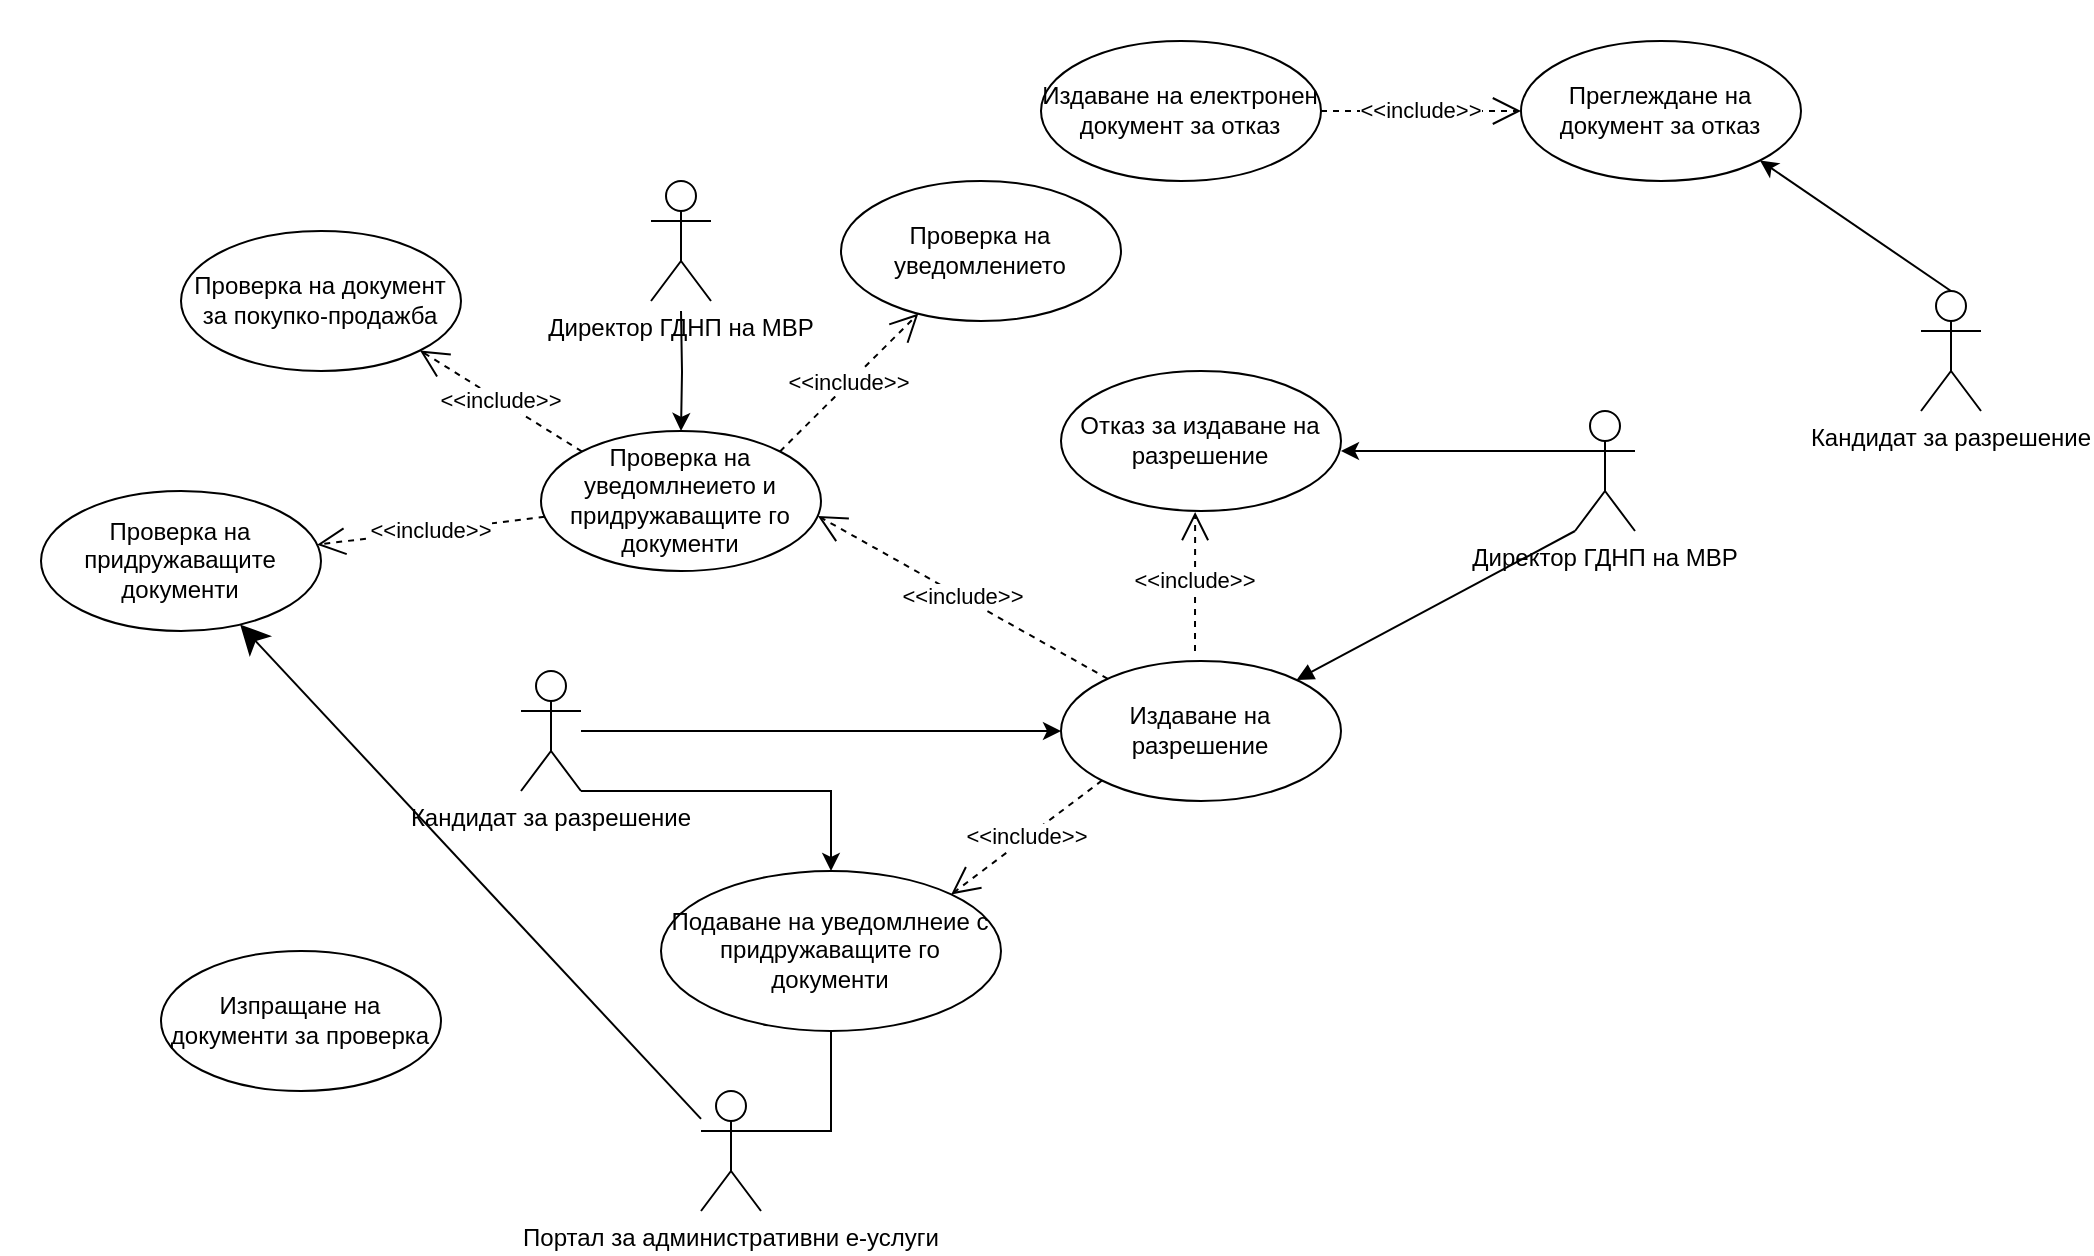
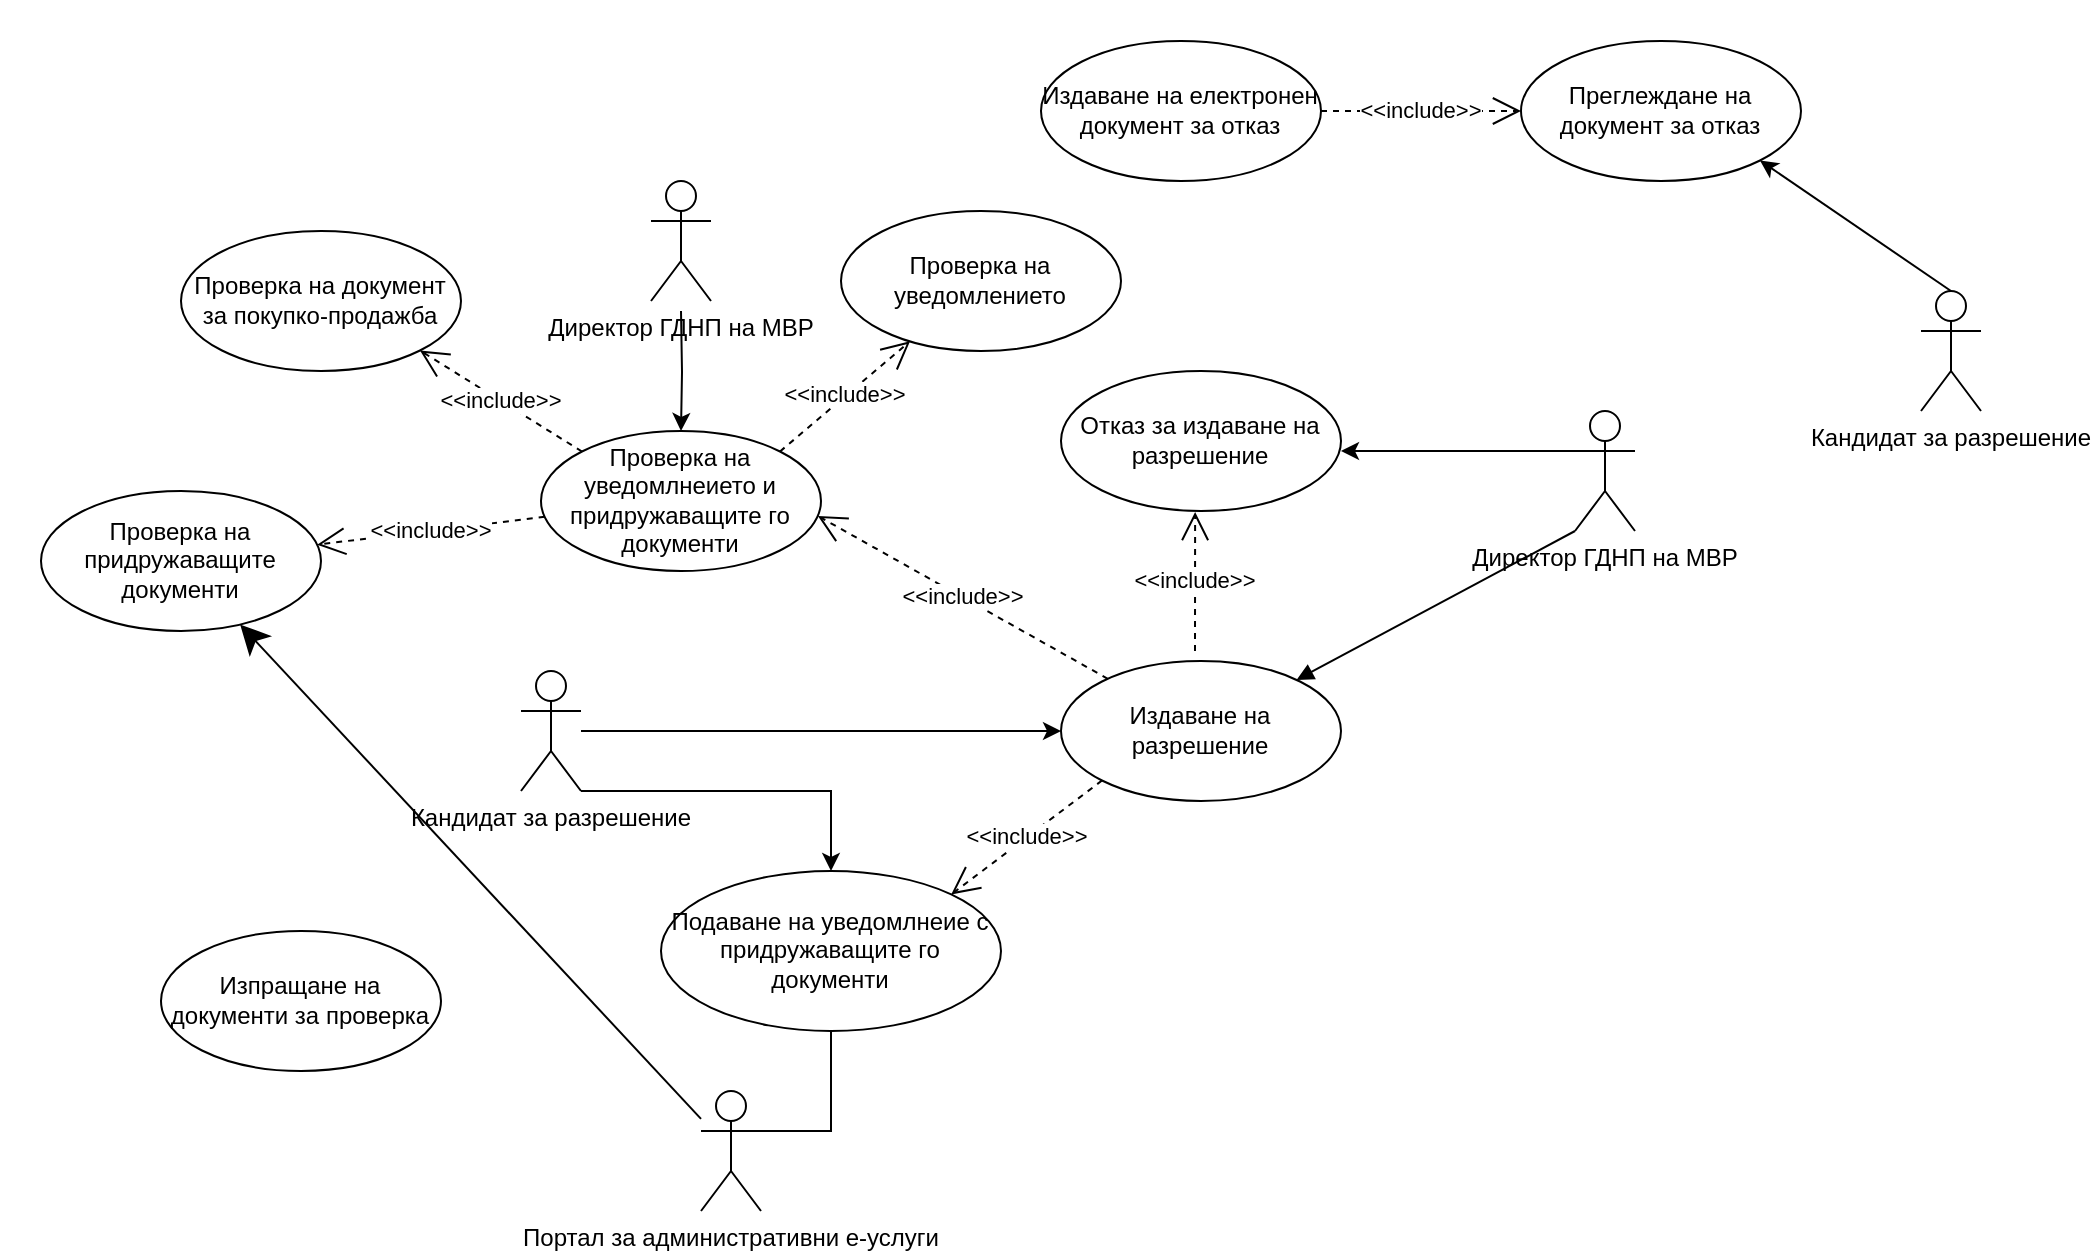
(981, 251) -> (981, 281)
(301, 1021) -> (301, 1001)
